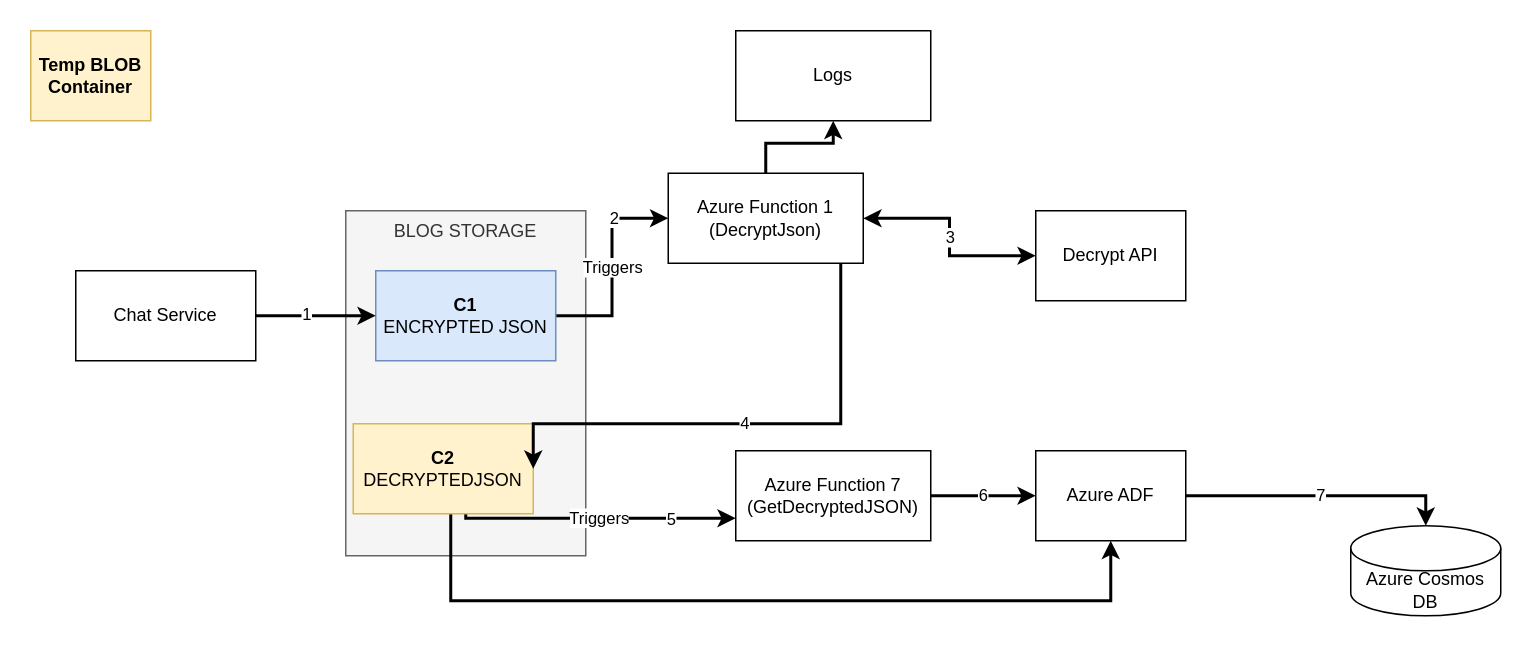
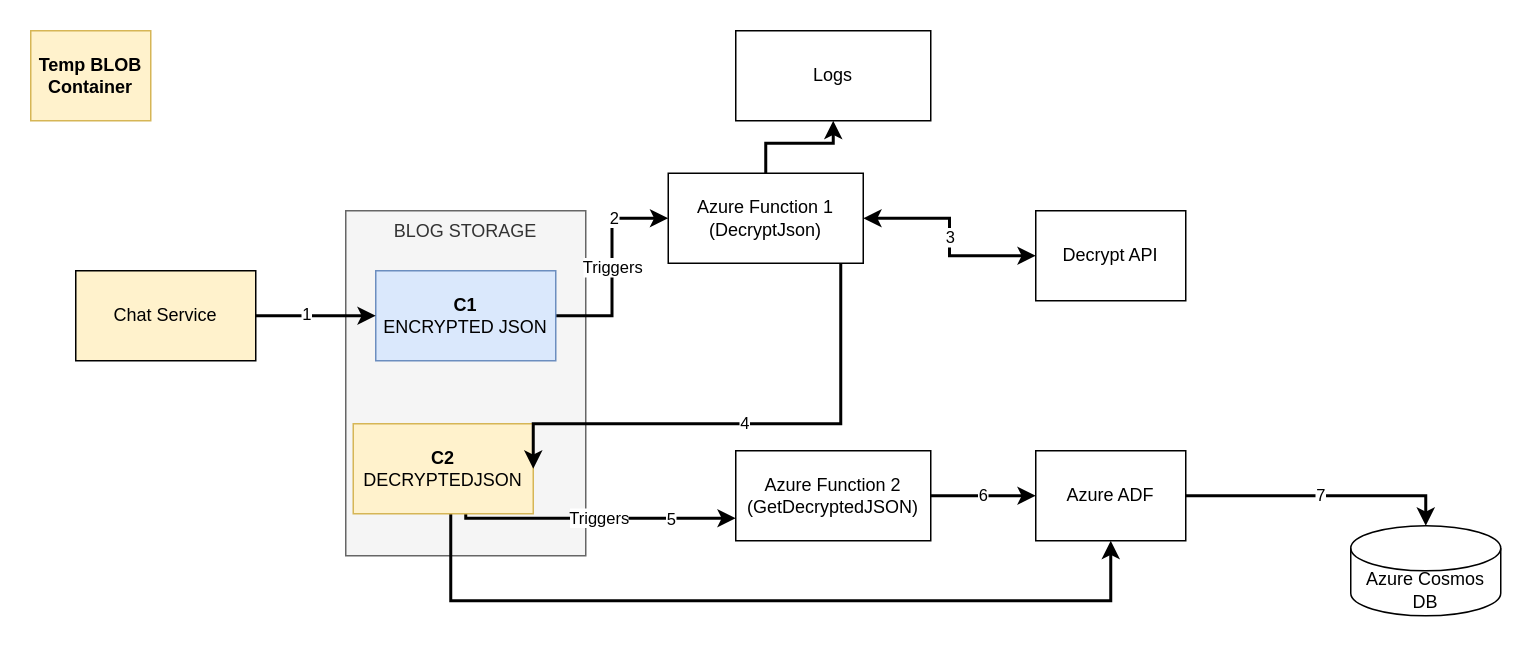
(166, 316) -> (166, 316)
(833, 496) -> (833, 496)
